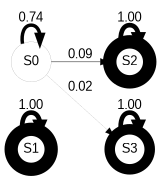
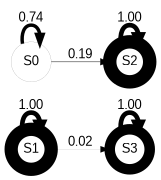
(80, 55) -> (80, 55)
(77, 102) -> (76, 149)
